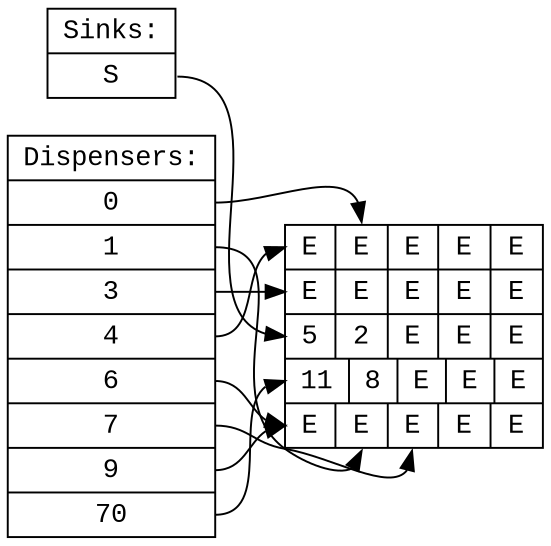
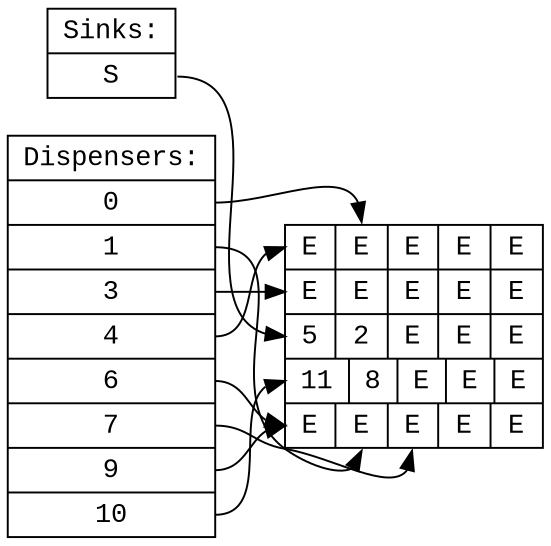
(111, 514) -> (111, 514)
